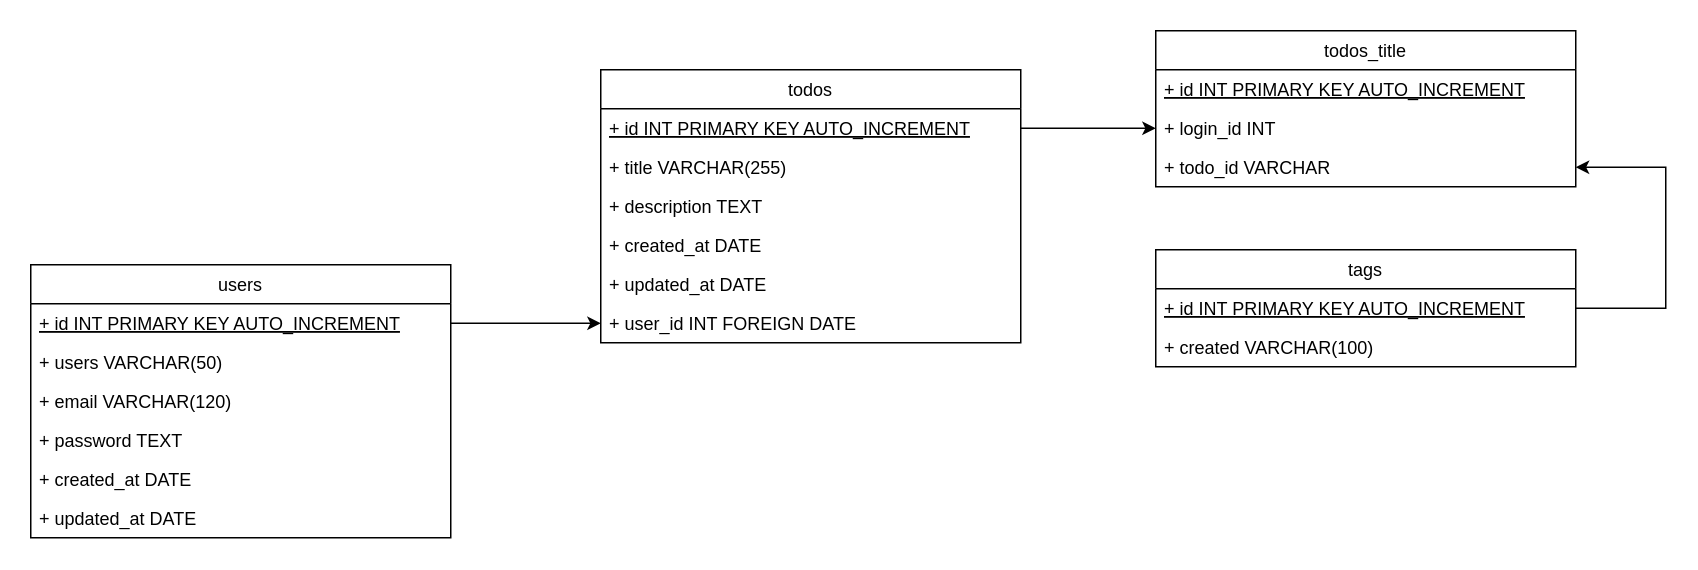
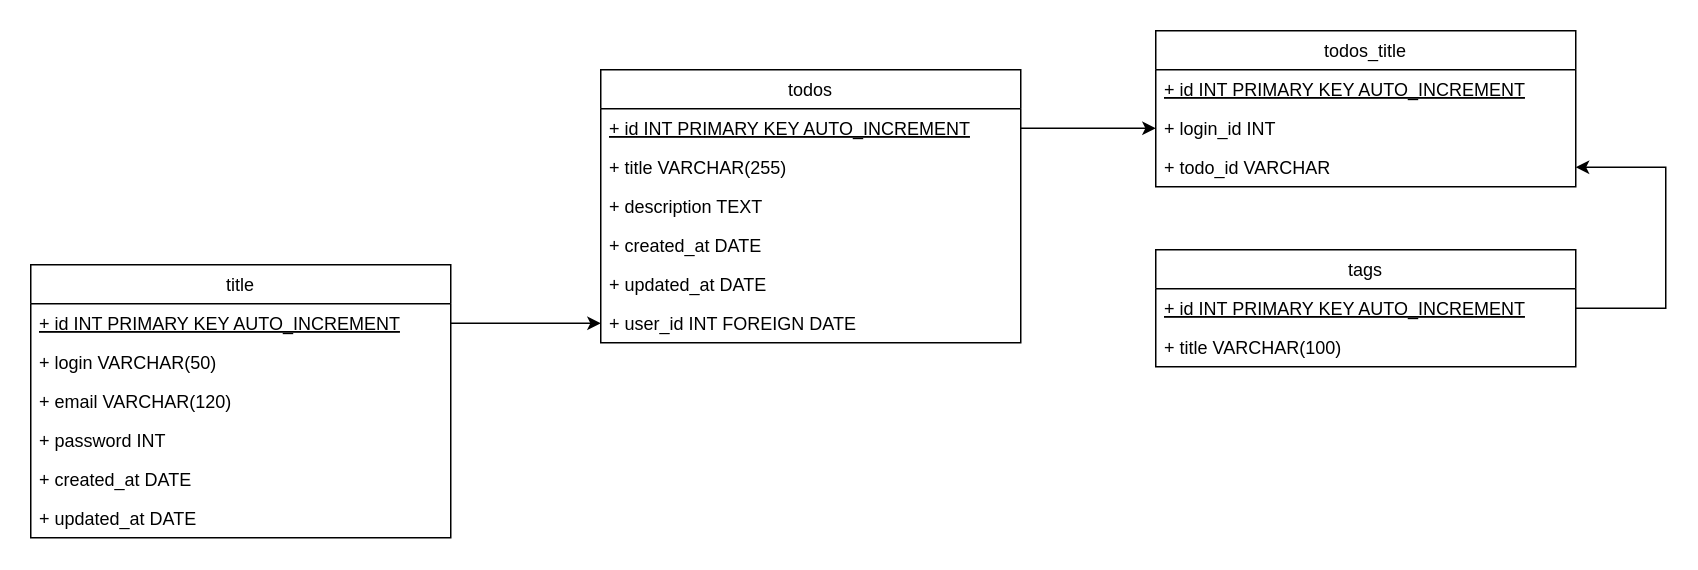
(240, 285) -> (240, 285)
(1270, 348) -> (1255, 348)
(130, 363) -> (125, 363)
(110, 441) -> (105, 441)
